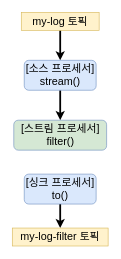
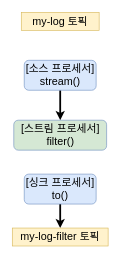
(60, 42) -> none
